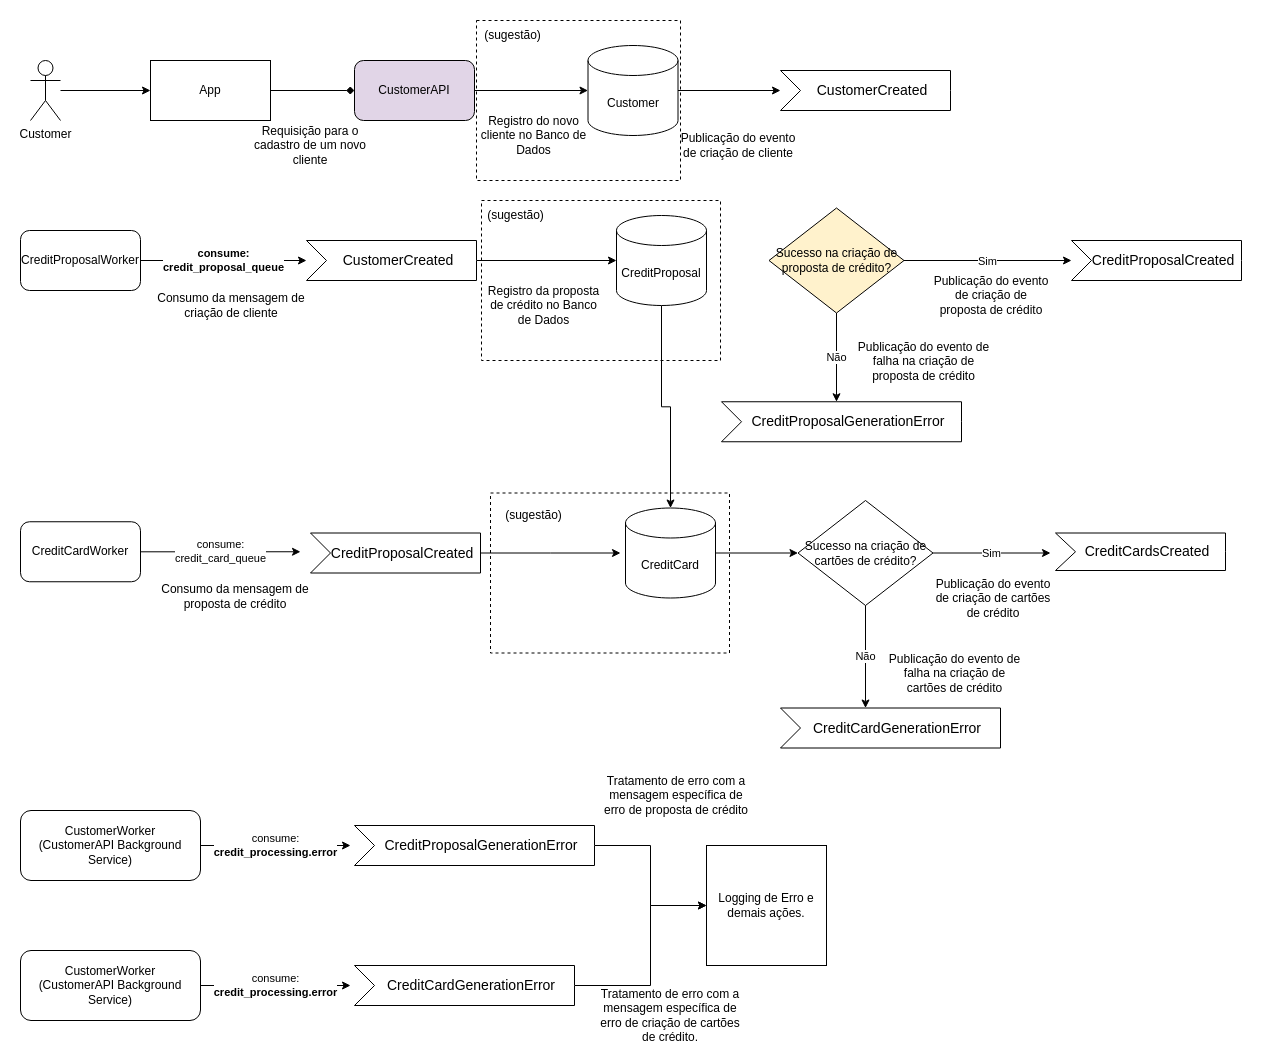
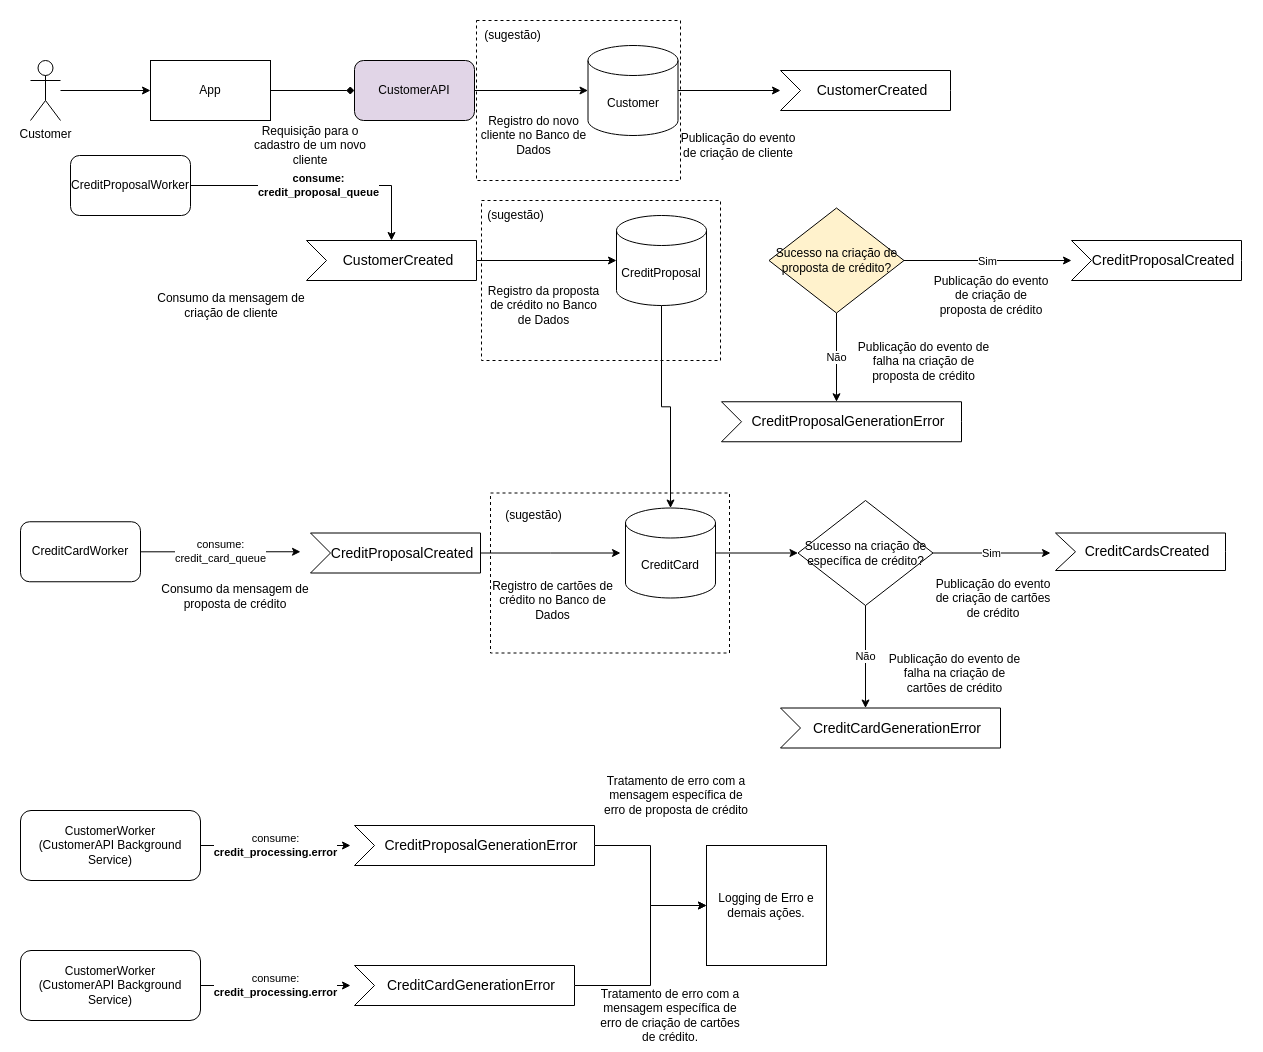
(81, 261) -> (131, 186)
(866, 554) -> (866, 554)
none -> (553, 601)
